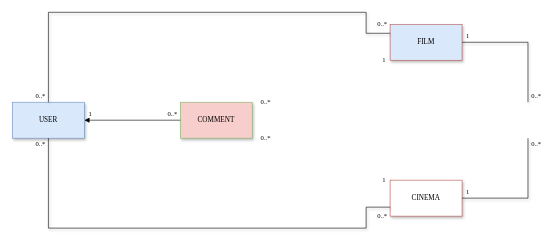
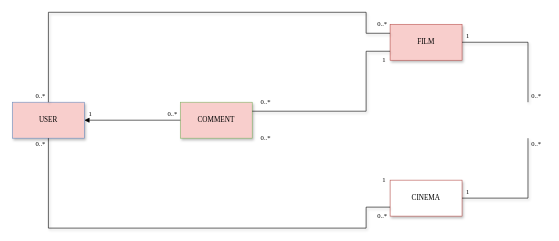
(426, 42) -> (426, 42)
none -> (351, 111)
(48, 120) -> (48, 120)
